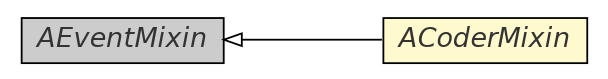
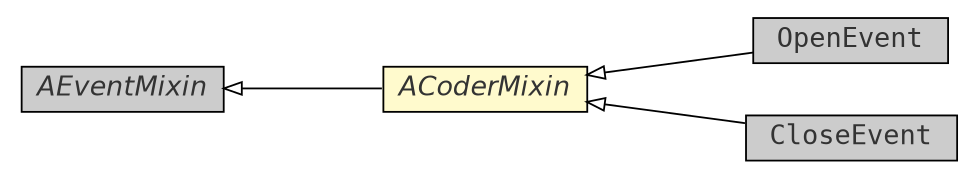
none -> (851, 40)
none -> (851, 137)
